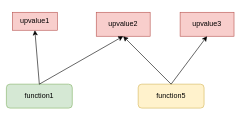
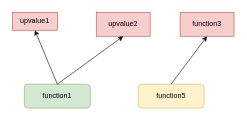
(207, 24) -> (207, 24)
(148, 61) -> none
(39, 96) -> (57, 96)
